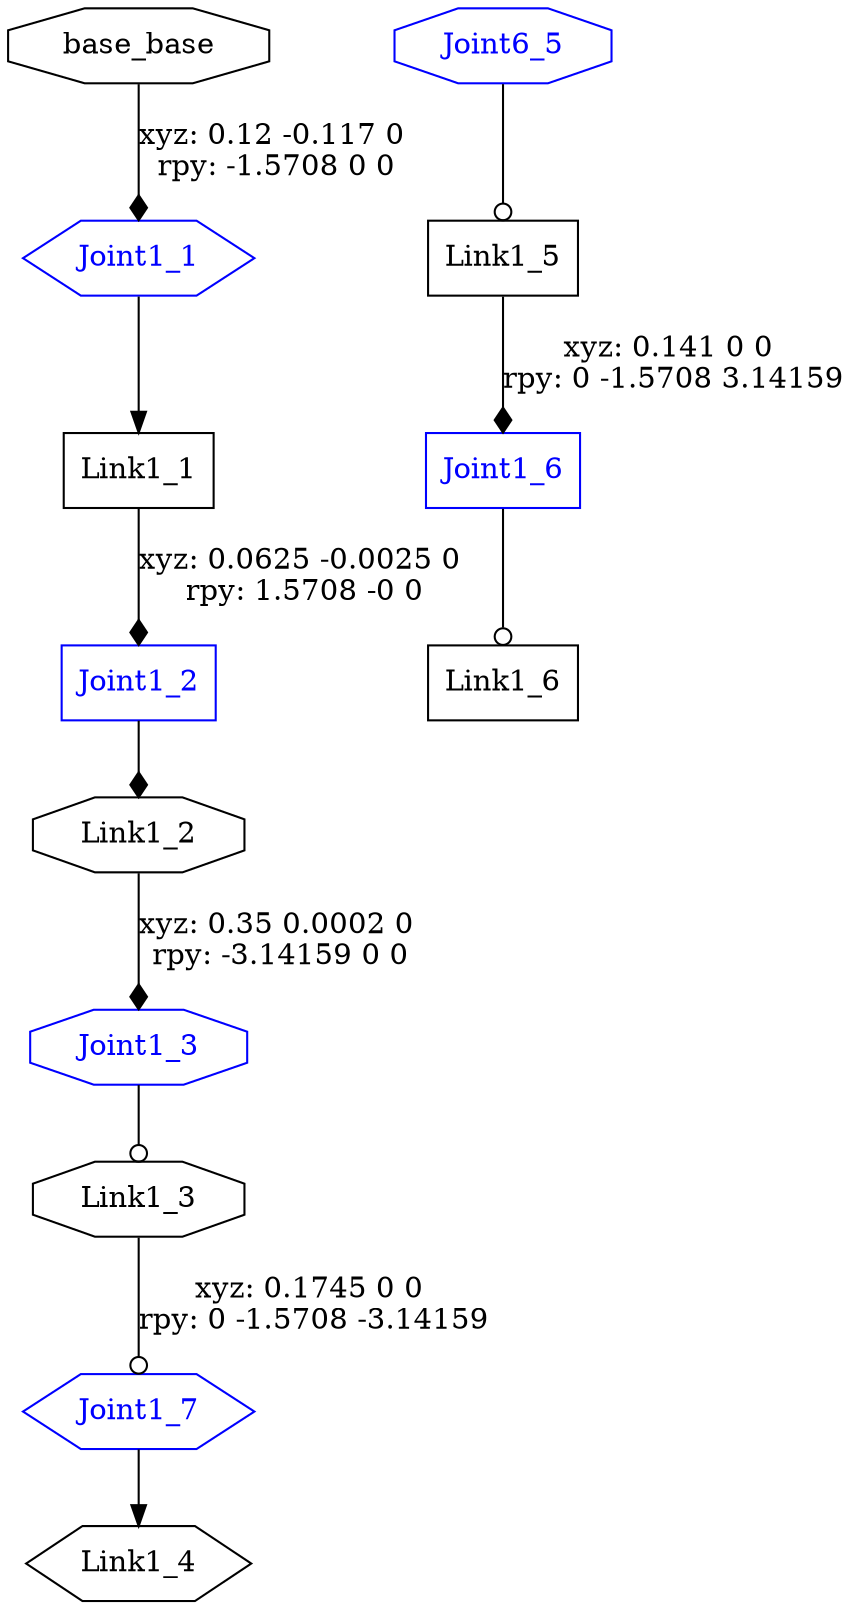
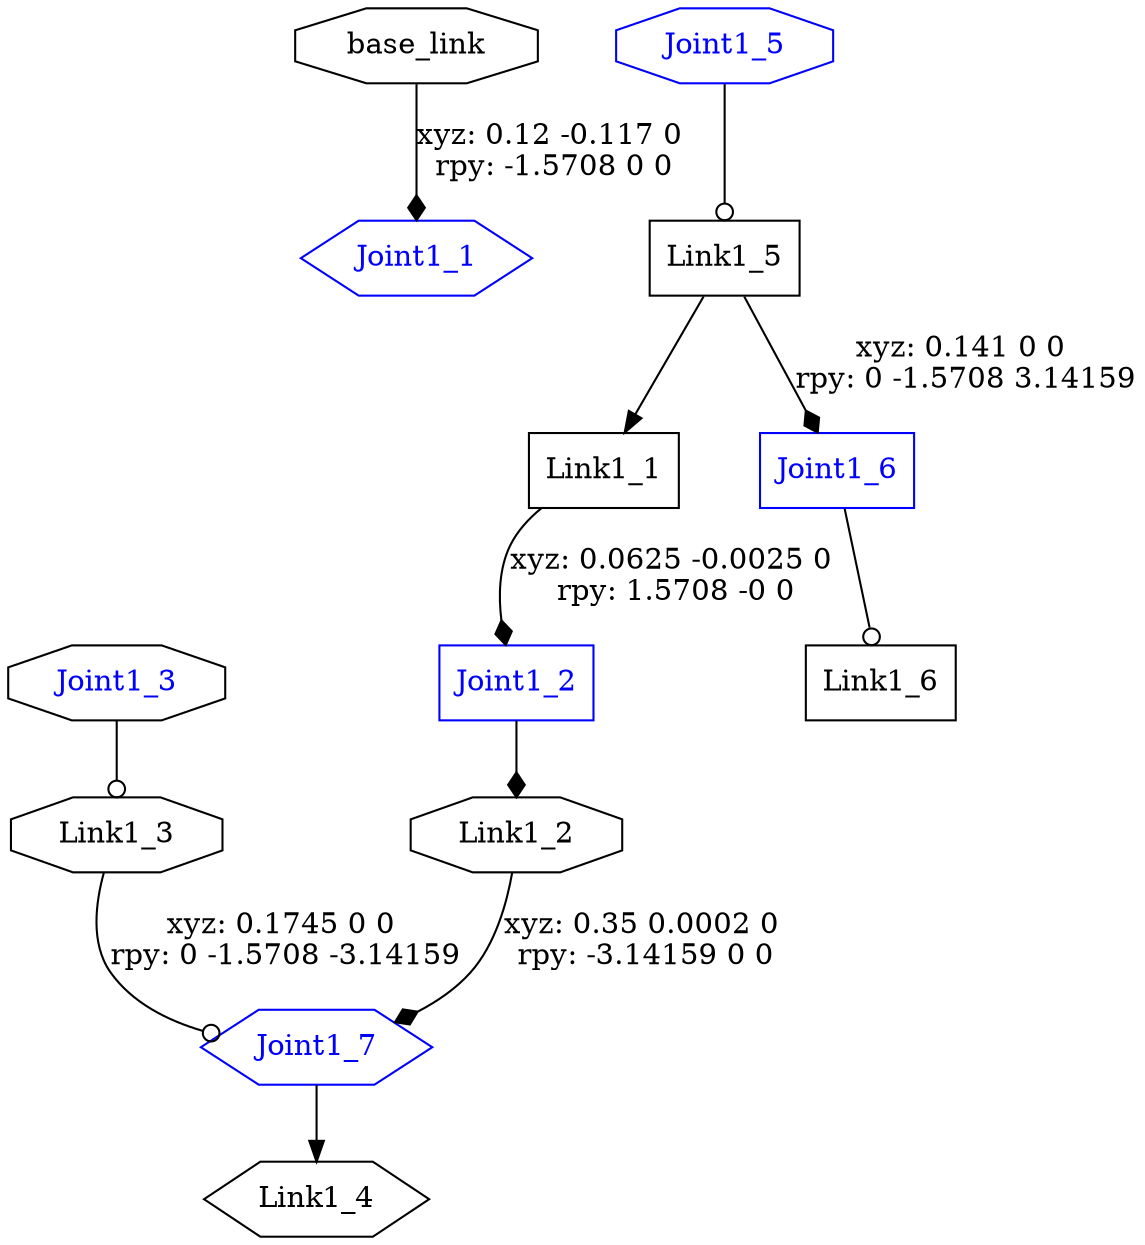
(139, 46) -> (417, 46)
(503, 46) -> (725, 46)
(139, 354) -> (669, 355)
(139, 929) -> (483, 955)
(139, 1047) -> (117, 683)
